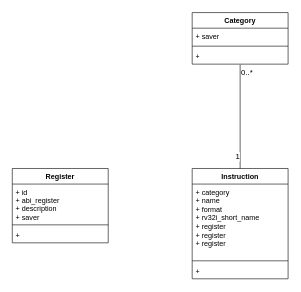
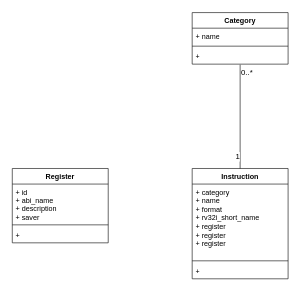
(209, 36) -> (207, 36)
(22, 192) -> (22, 192)
